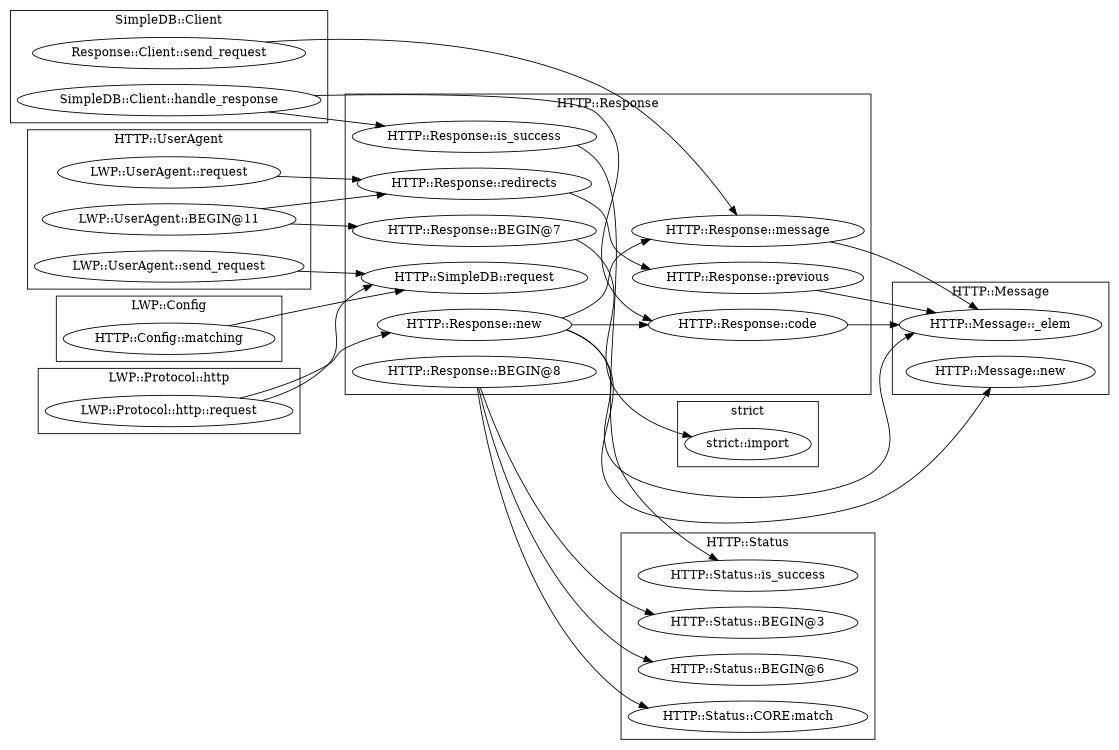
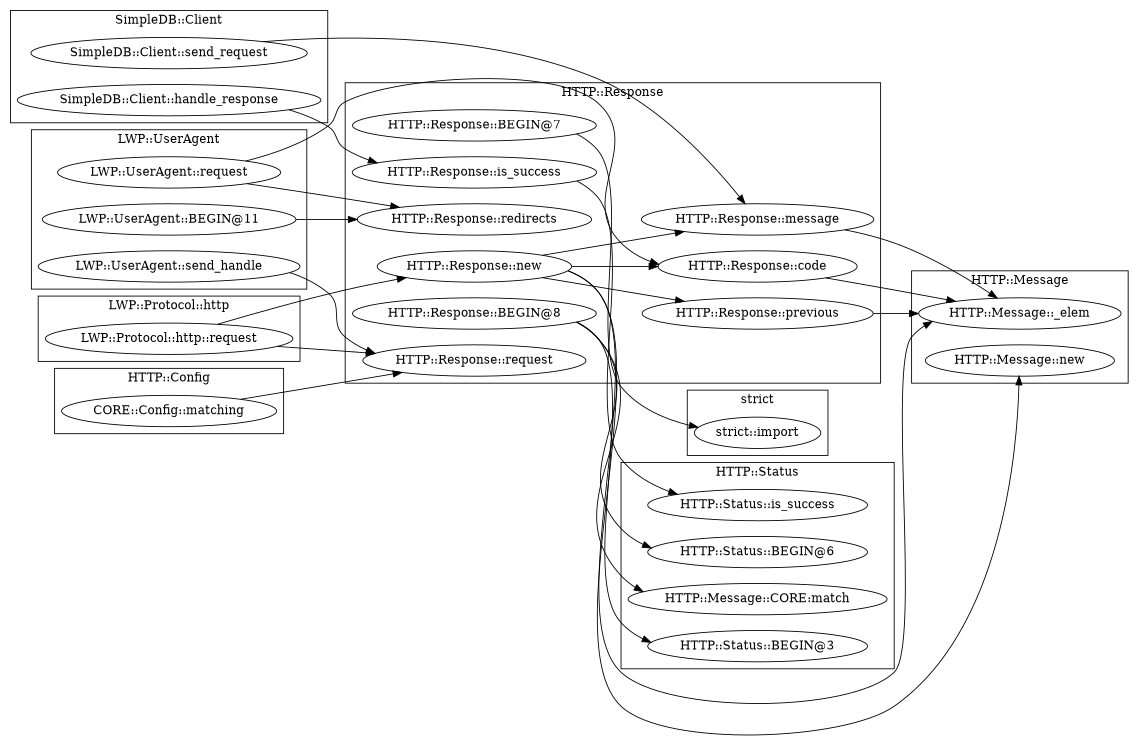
(169, 53) -> (169, 53)
(570, 104) -> (574, 90)
(169, 140) -> (169, 140)
(320, 225) -> none
(610, 236) -> (602, 288)
(169, 266) -> (169, 266)
(474, 278) -> (474, 361)
(169, 306) -> (169, 378)
(169, 339) -> (169, 411)
(748, 717) -> (758, 599)
